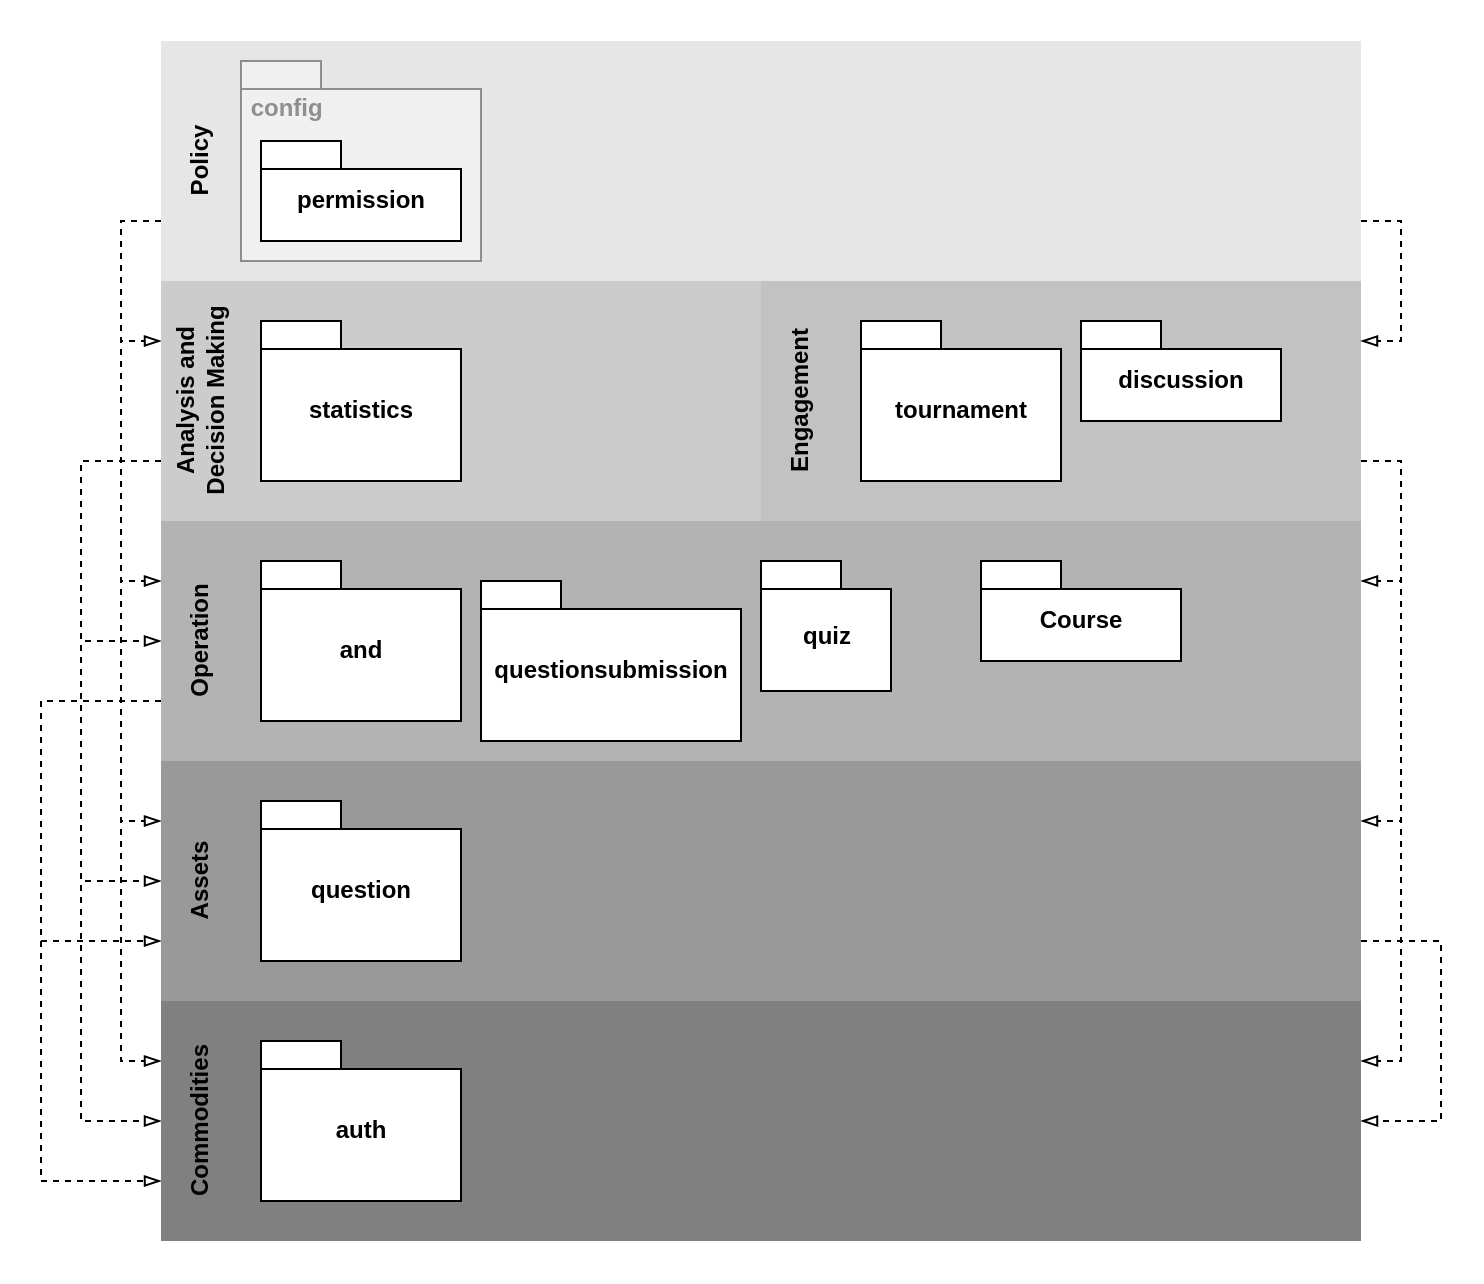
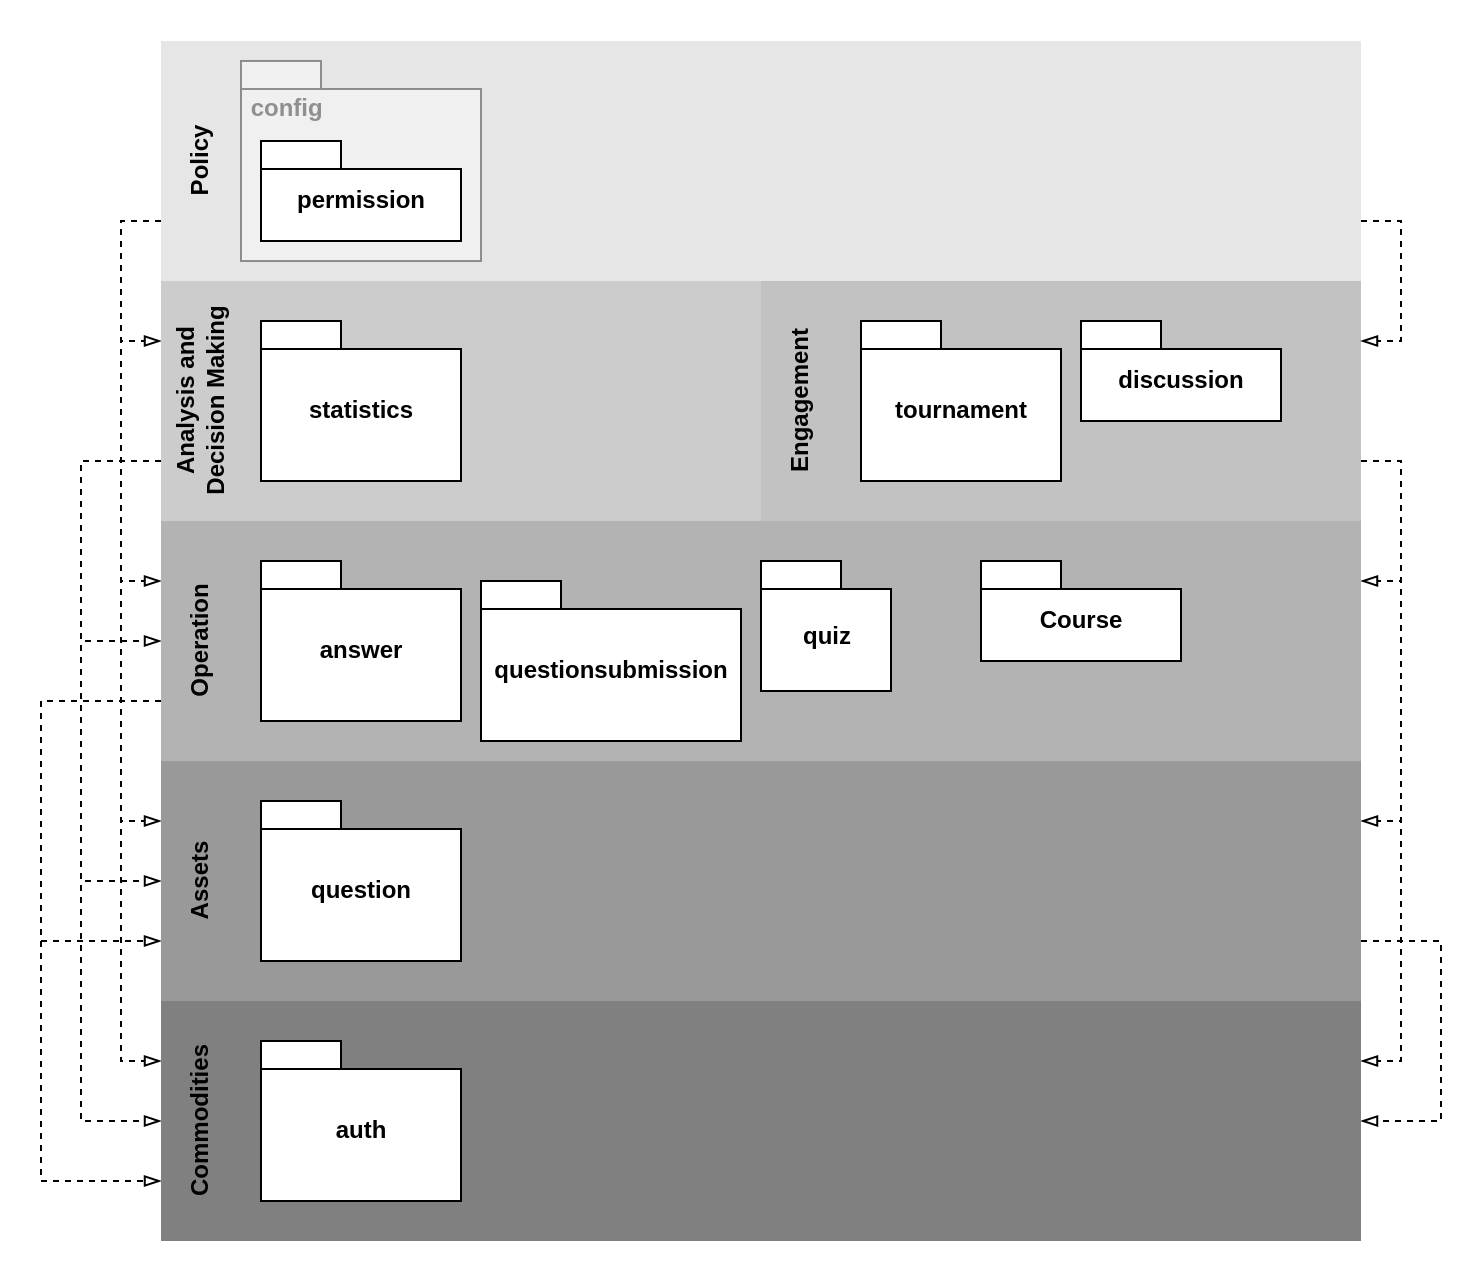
(362, 651) -> (362, 651)
